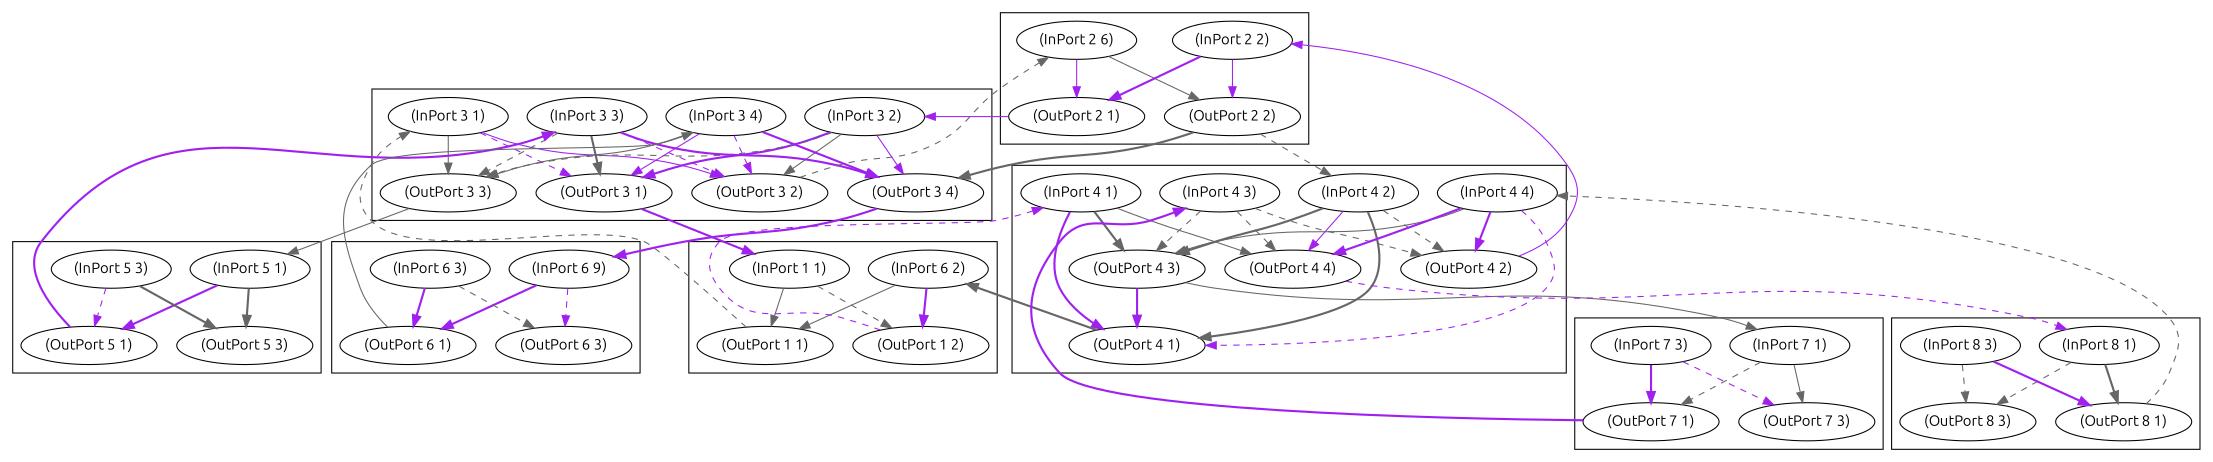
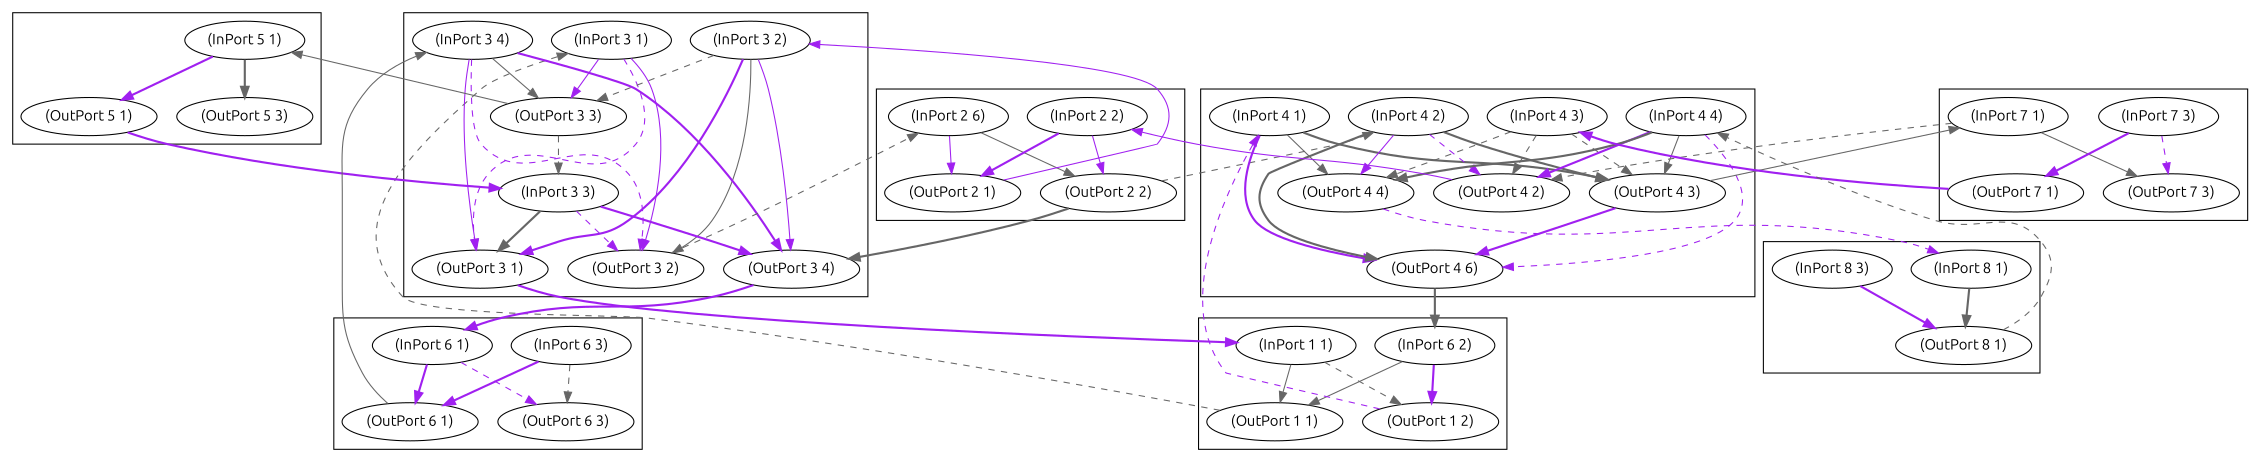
(448, 145) -> (585, 79)
(514, 157) -> (558, 150)
(1415, 232) -> (1447, 149)
(1391, 234) -> (1549, 158)
(111, 269) -> none
(569, 269) -> (432, 345)
(1137, 345) -> (1435, 269)
(1733, 377) -> (1766, 145)
(1968, 422) -> none
